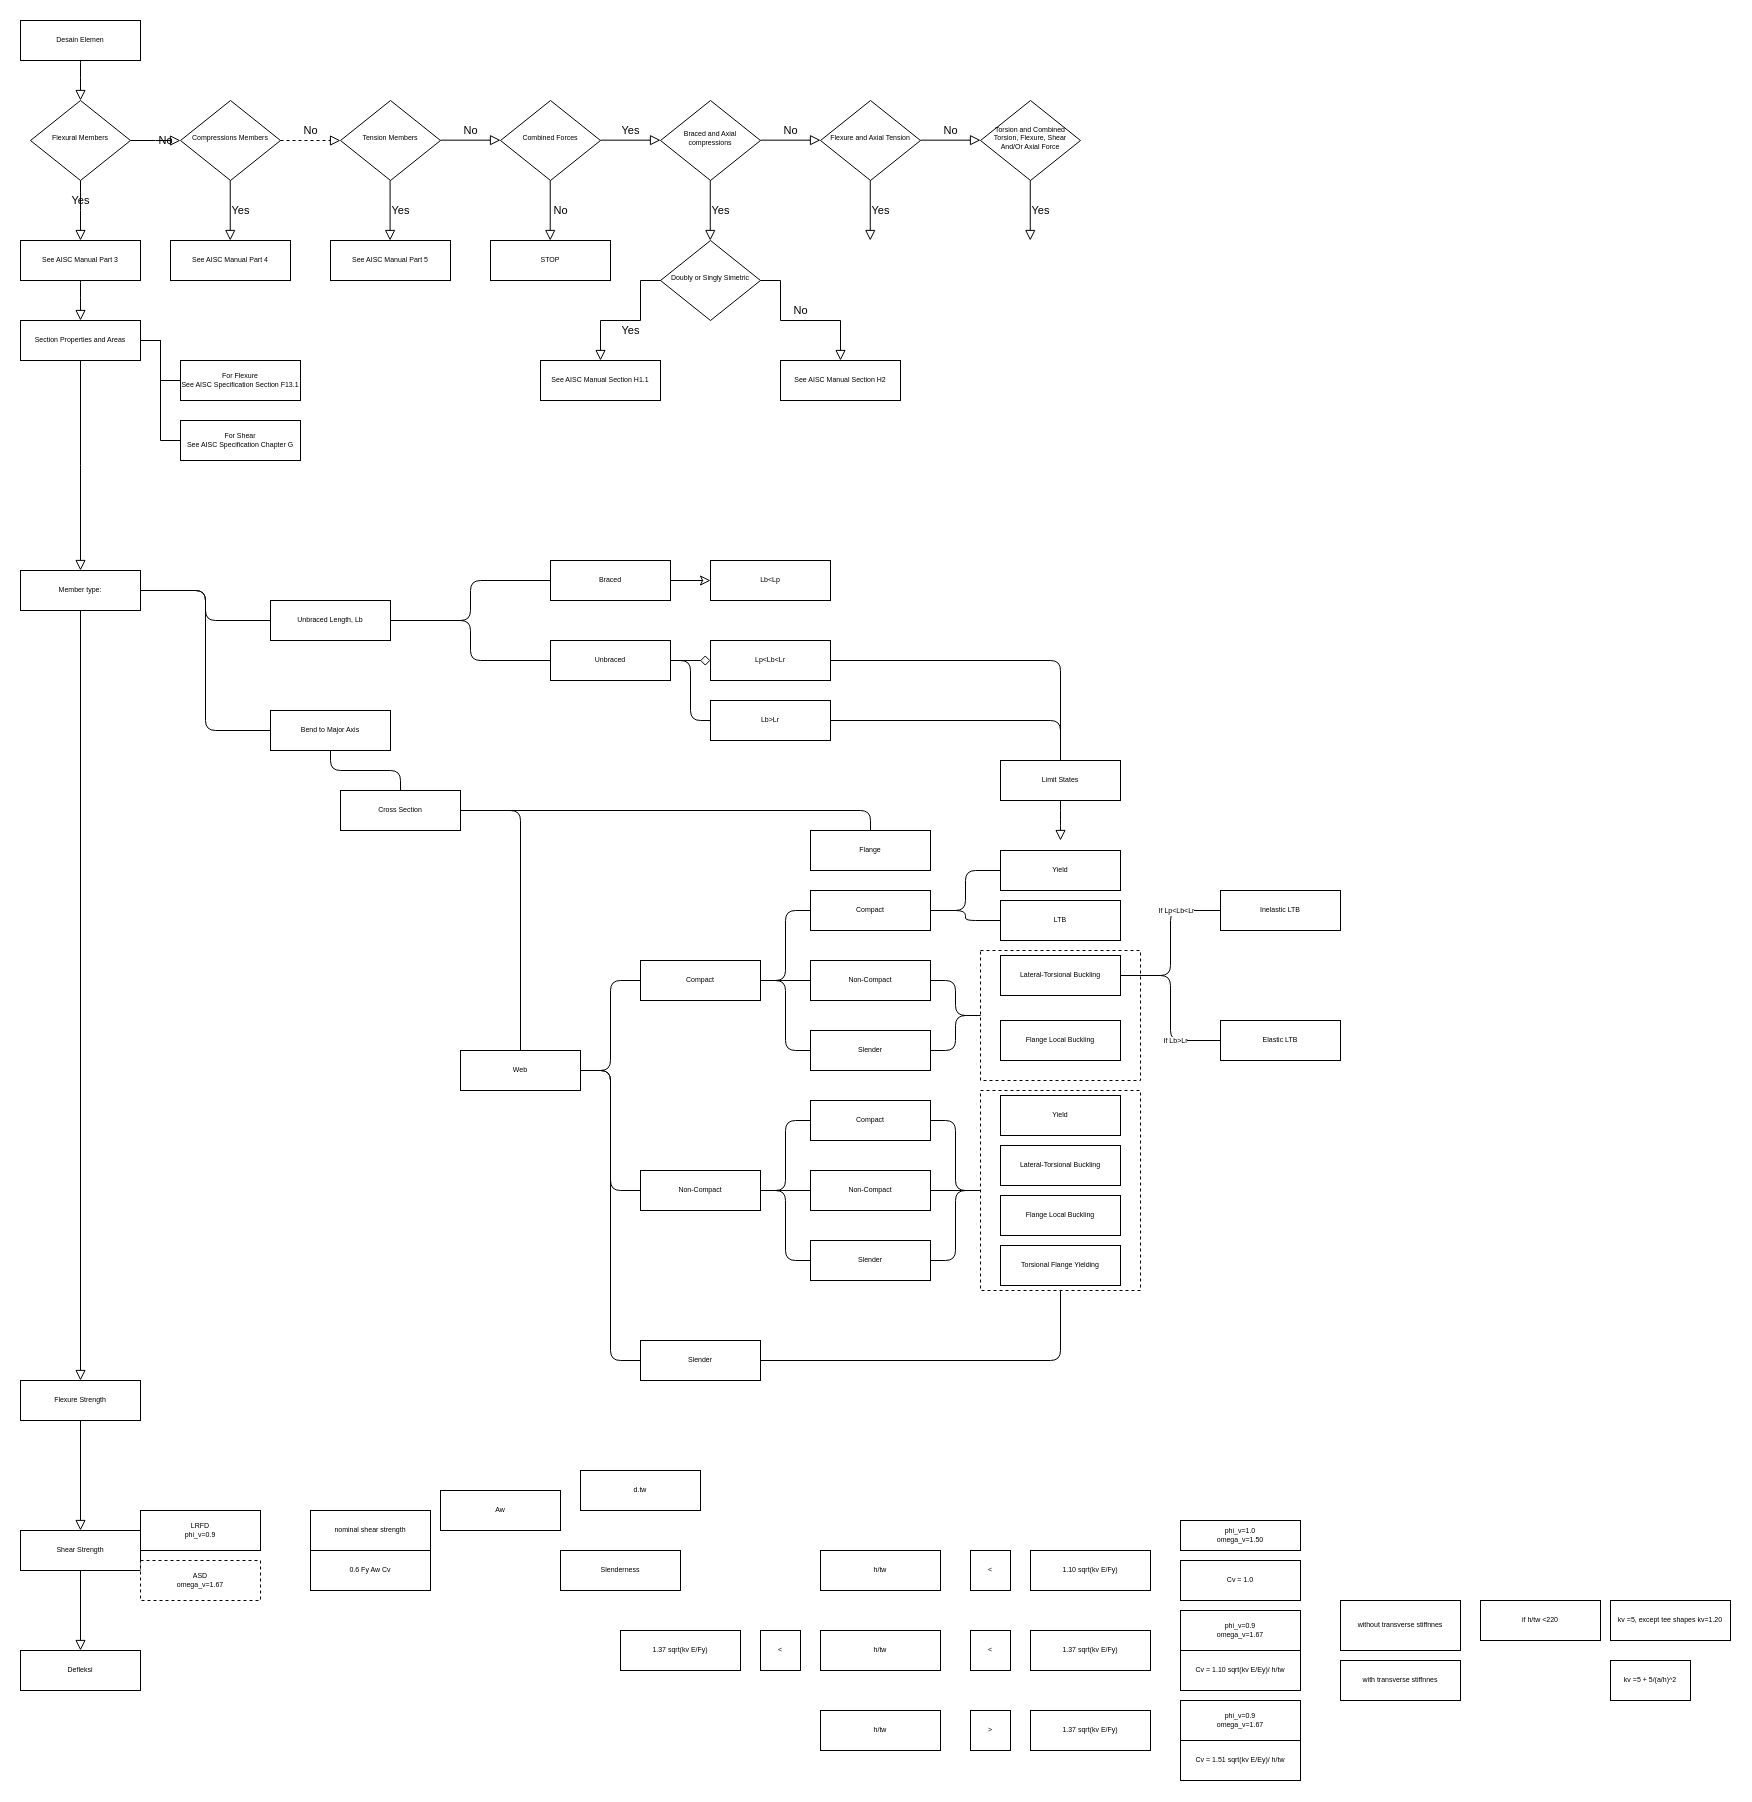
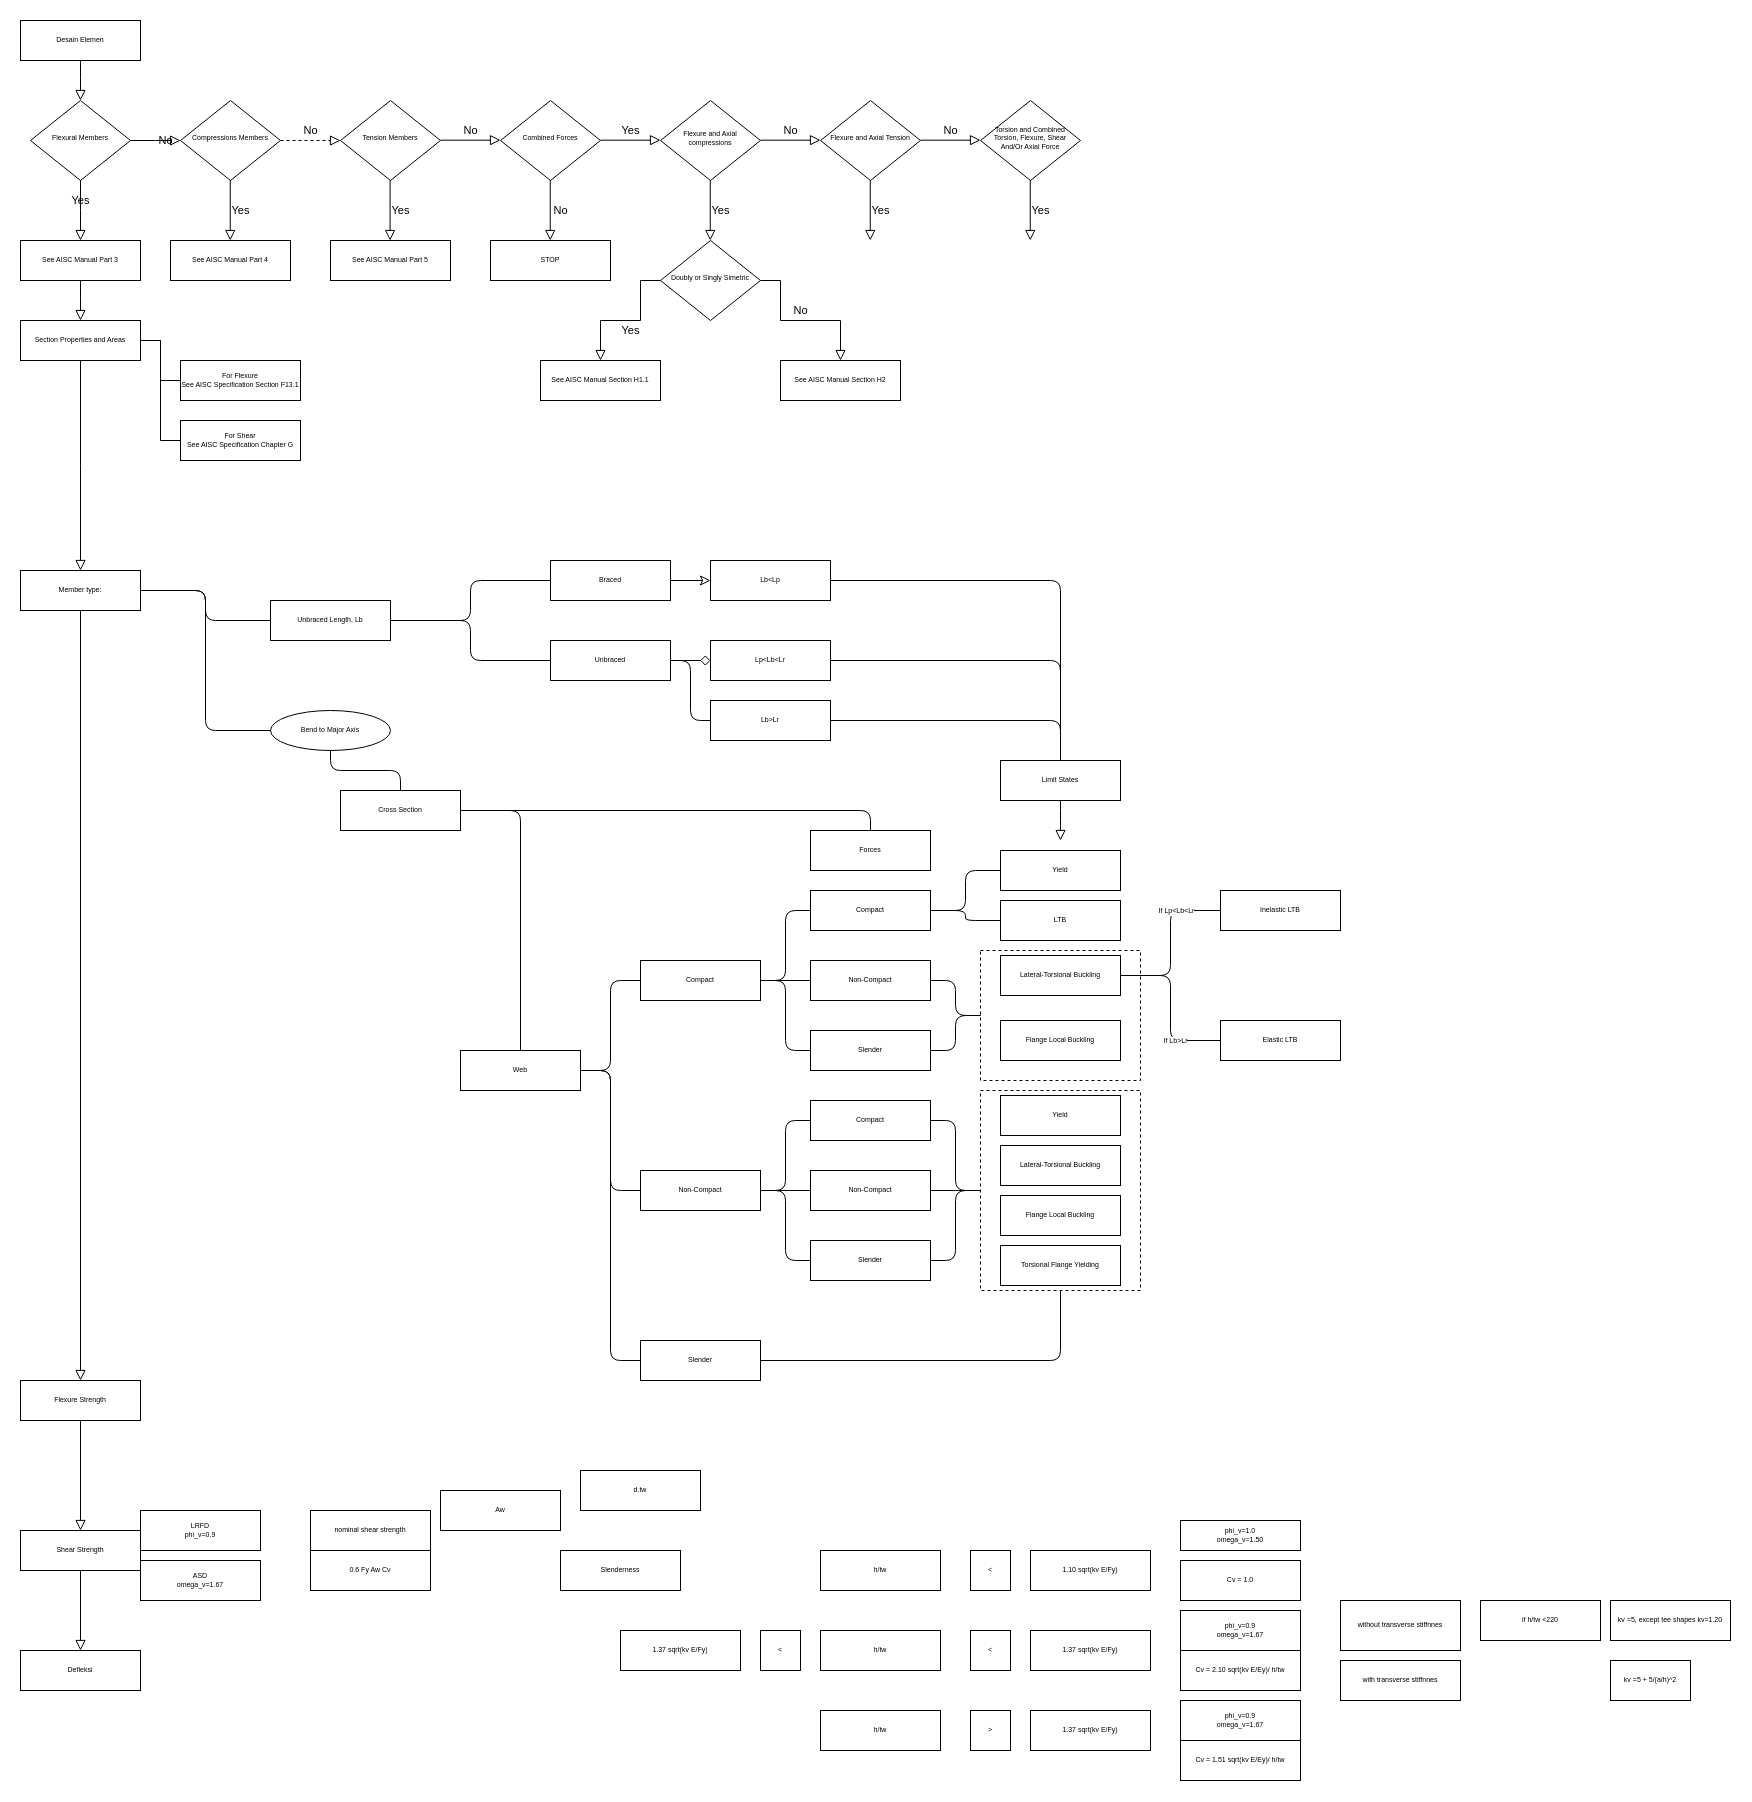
(711, 139) -> (711, 139)
none -> (982, 581)
(331, 731) -> (331, 731)
(871, 851) -> (871, 851)
(201, 1581) -> (201, 1581)
(1241, 1671) -> (1241, 1671)
